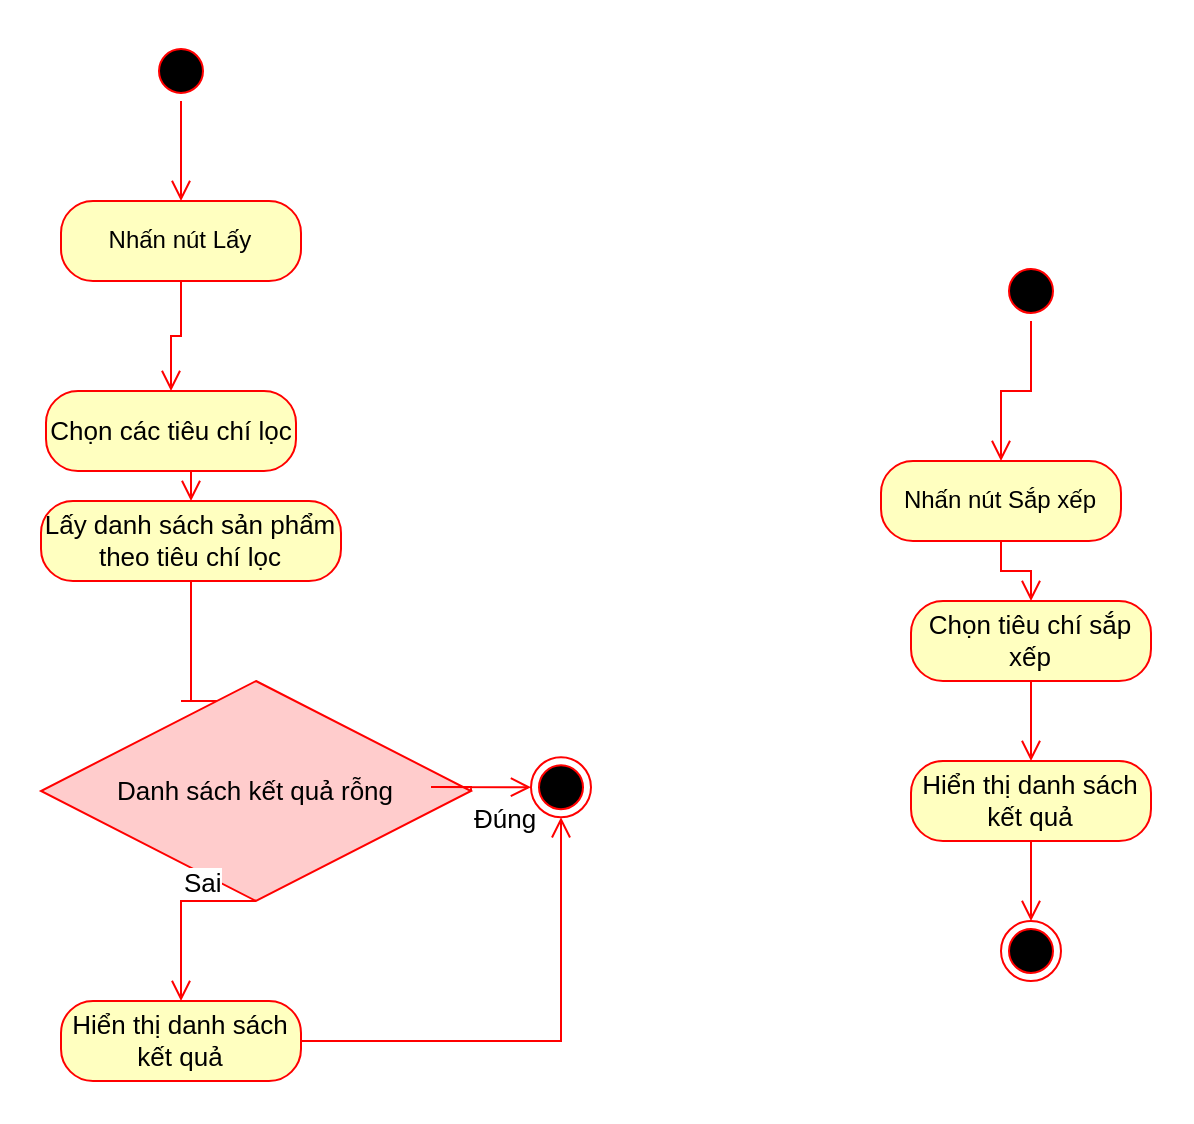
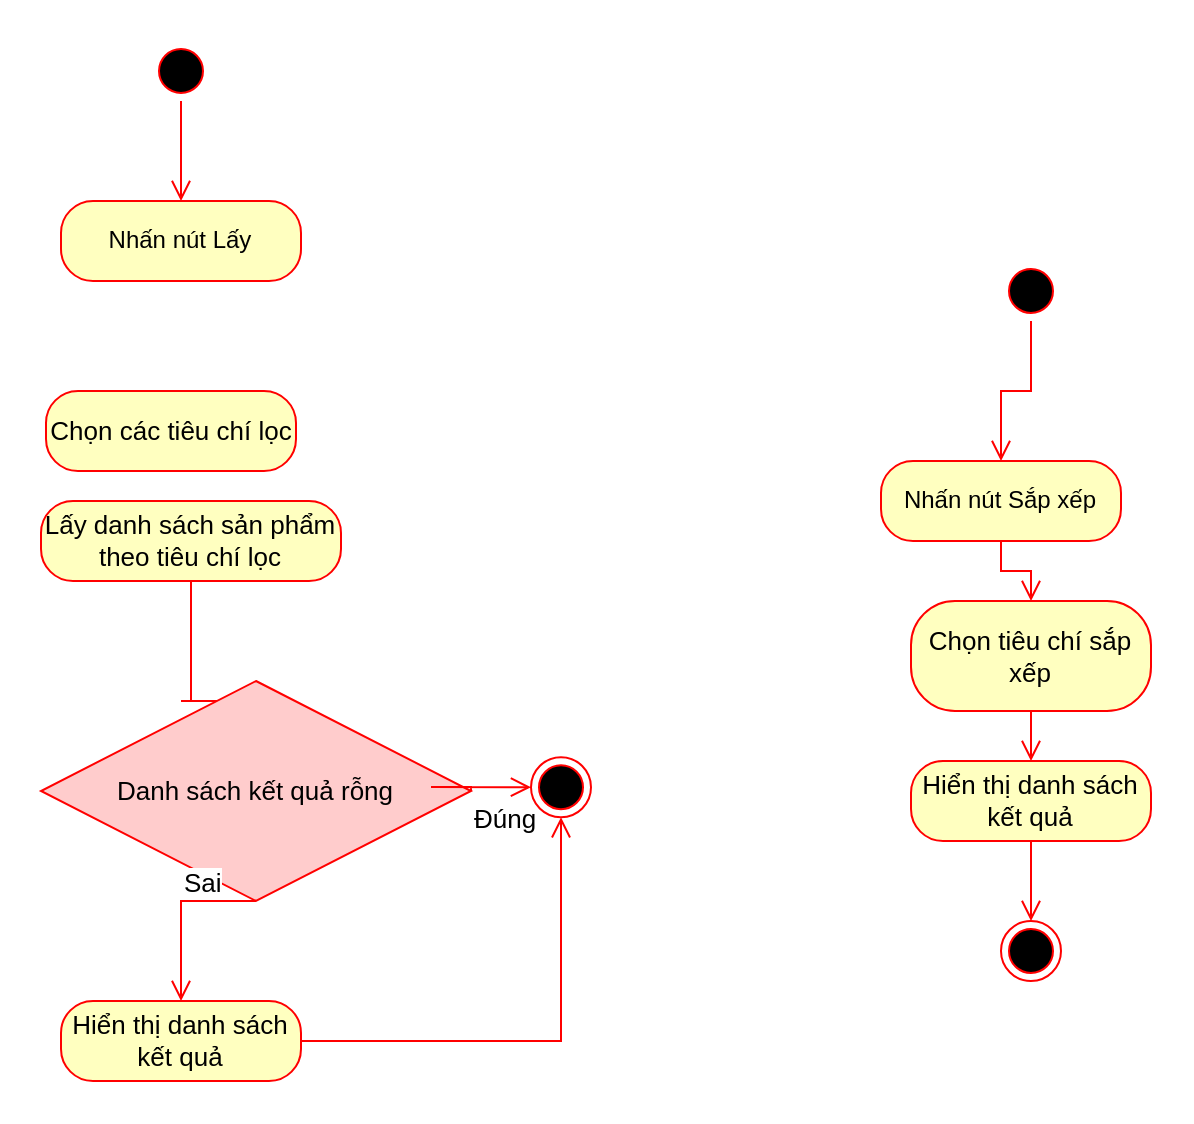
(179, 336) -> none
(191, 482) -> none
(1031, 641) -> (1031, 656)
